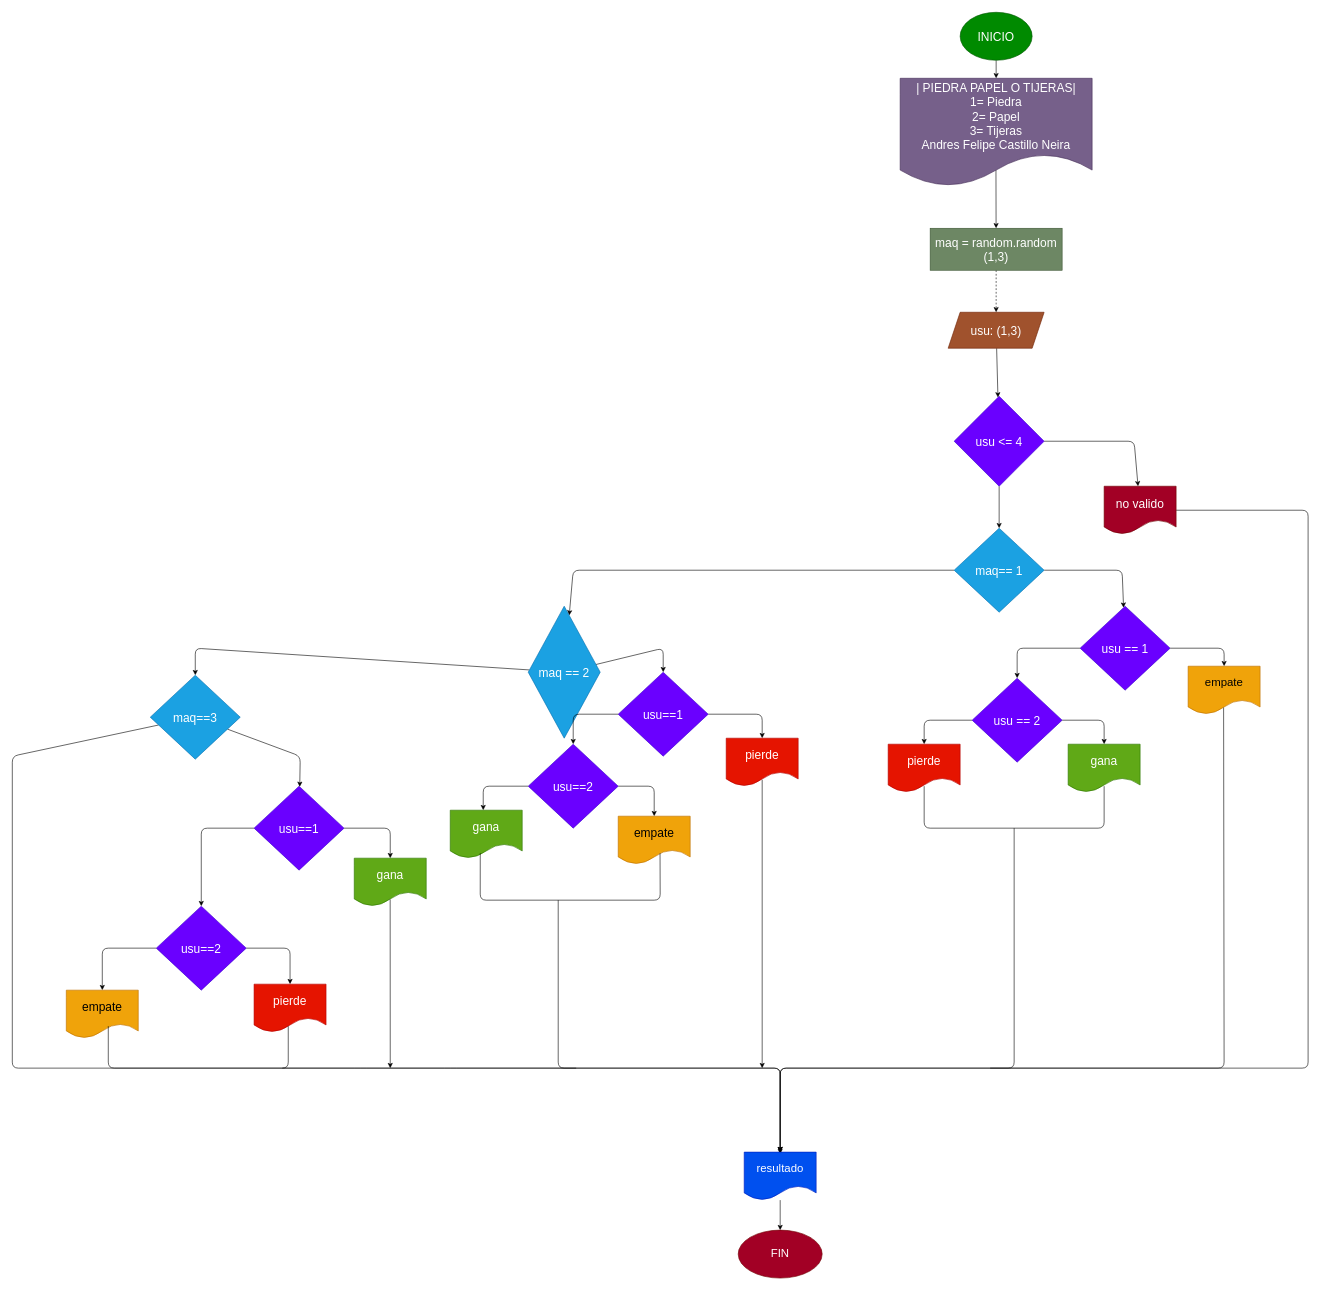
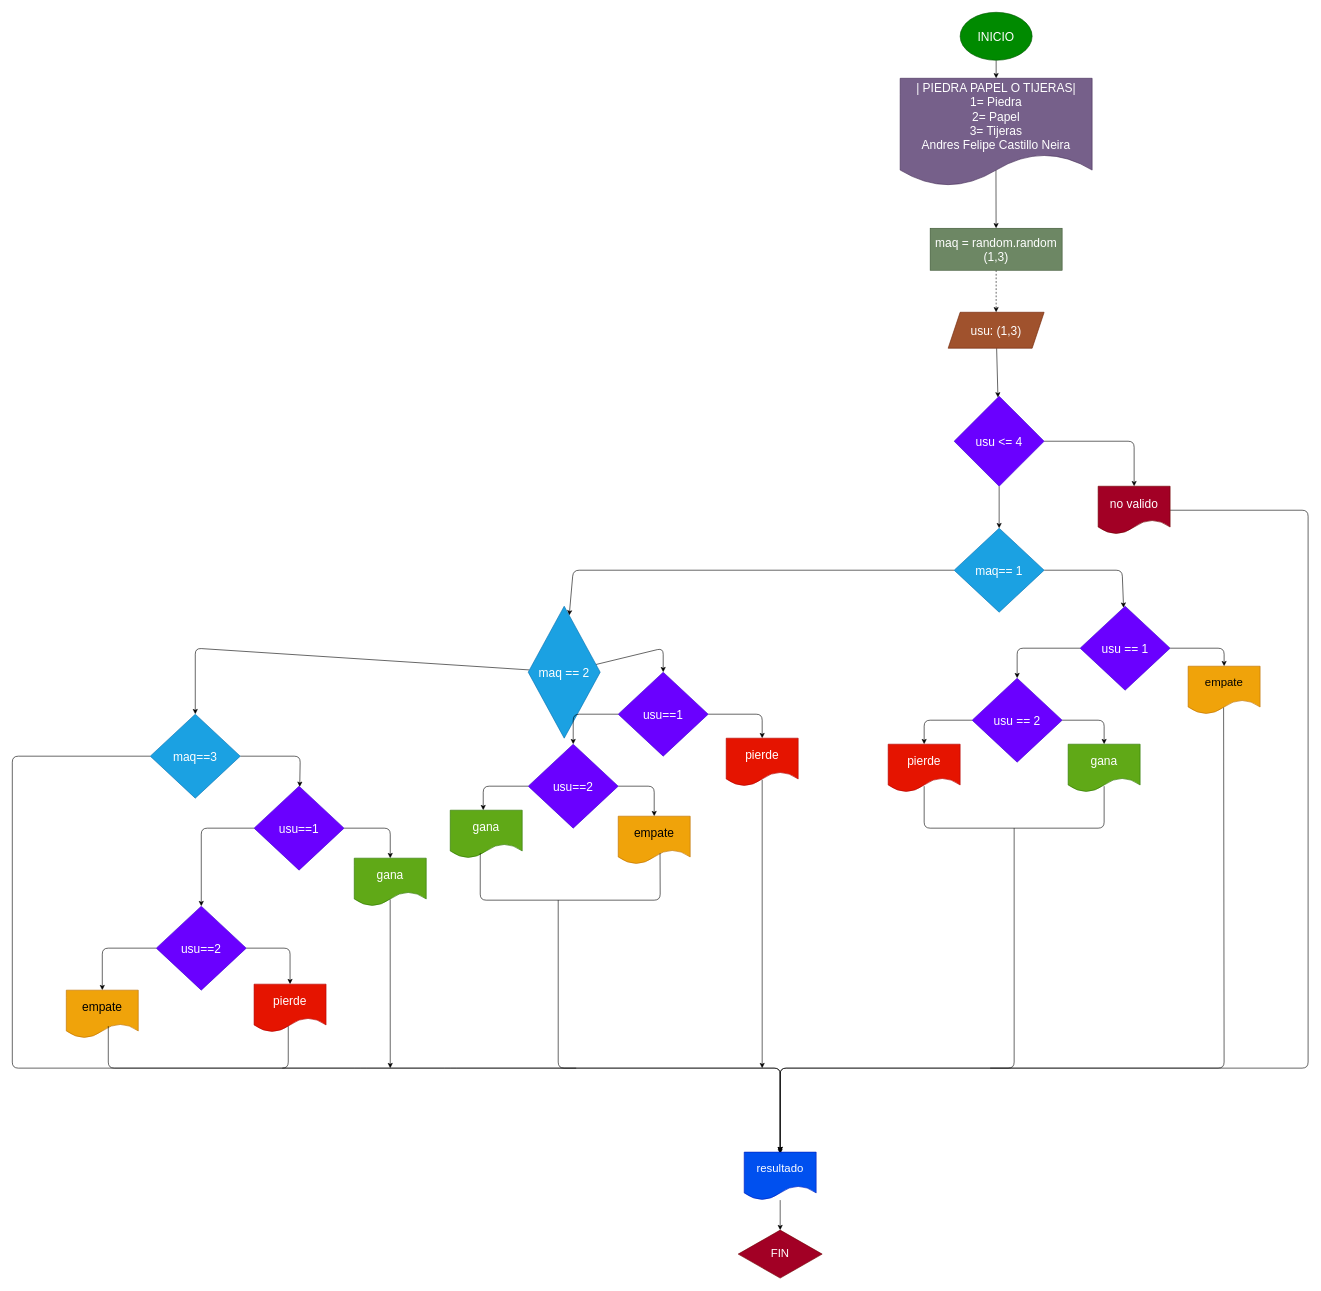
(1140, 510) -> (1134, 510)
(195, 717) -> (195, 756)
(780, 1254) -> (780, 1254)
